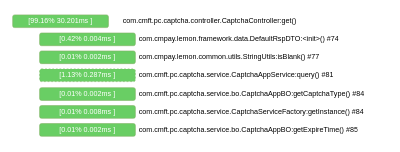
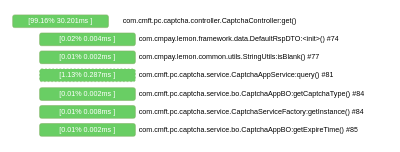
(87, 39) -> (87, 39)
